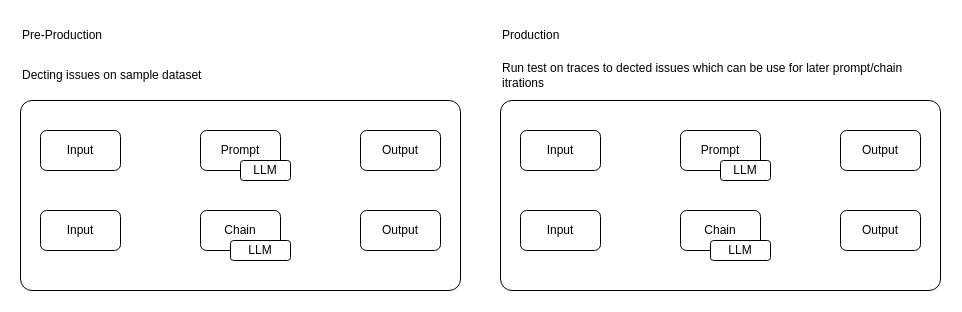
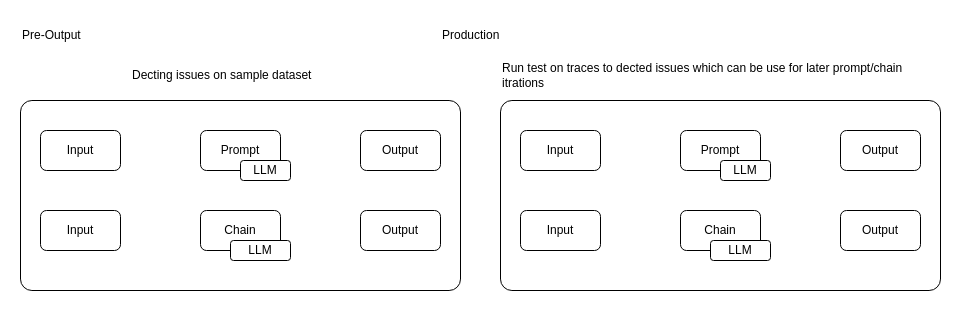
(68, 36) -> (56, 36)
(556, 36) -> (496, 36)
(166, 76) -> (276, 76)
